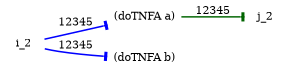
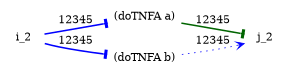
none -> (209, 51)
